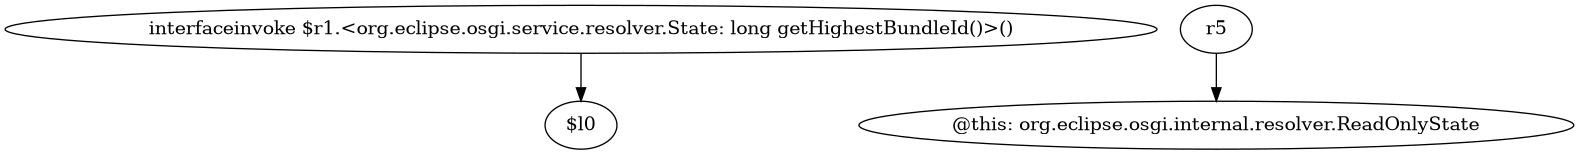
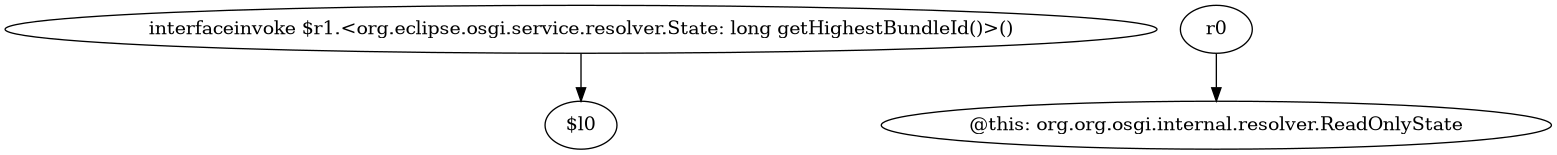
(1216, 29) -> (1216, 29)
(1216, 125) -> (1216, 125)
